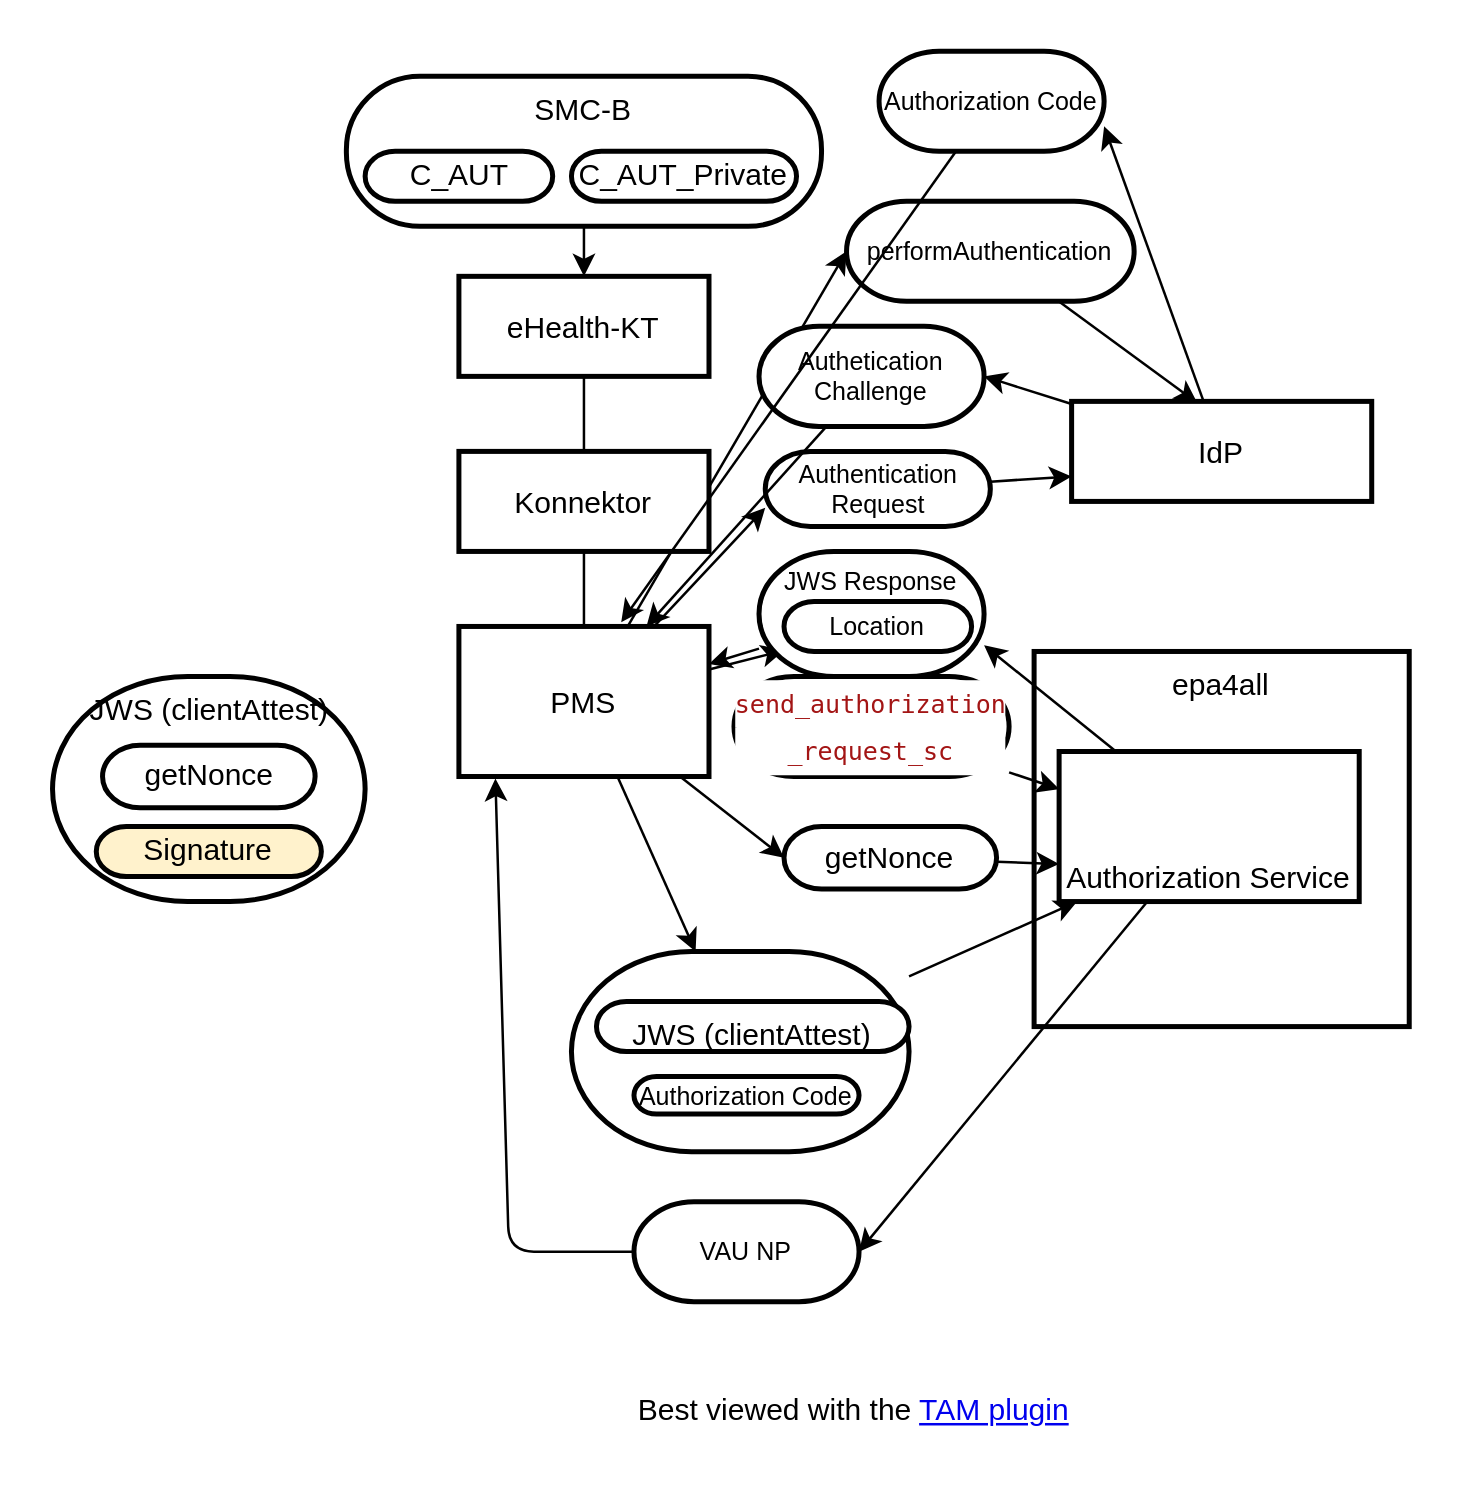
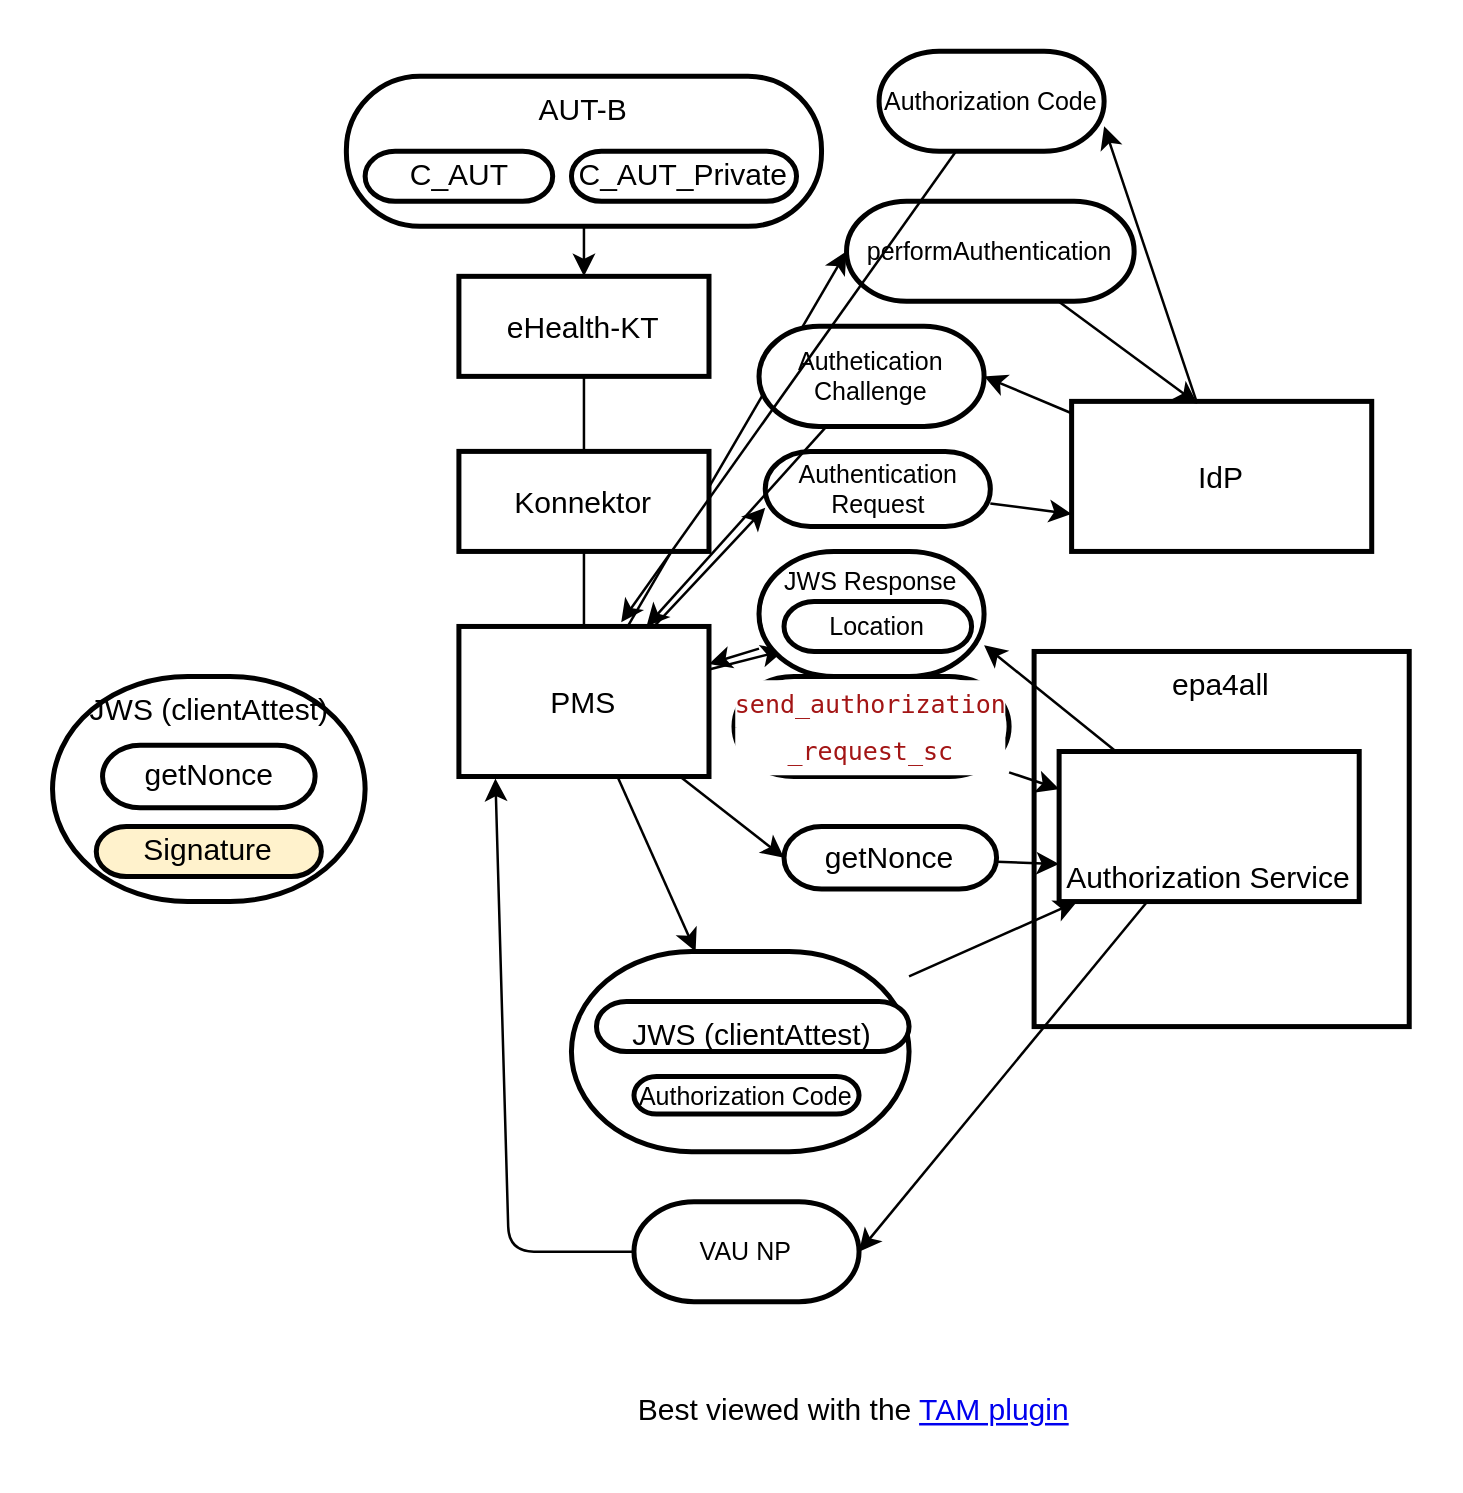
(584, 112) -> (584, 112)
(1221, 451) -> (1221, 476)
